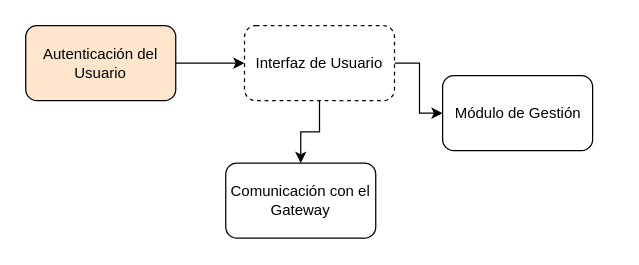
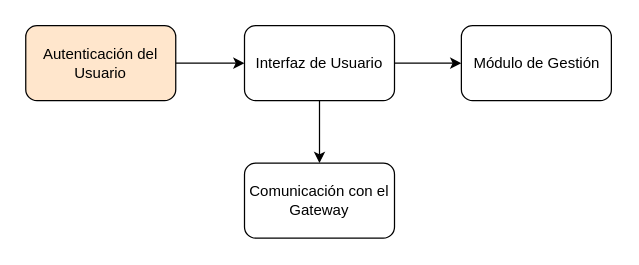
(319, 63) -> (319, 63)
(518, 113) -> (536, 63)
(301, 201) -> (319, 201)
